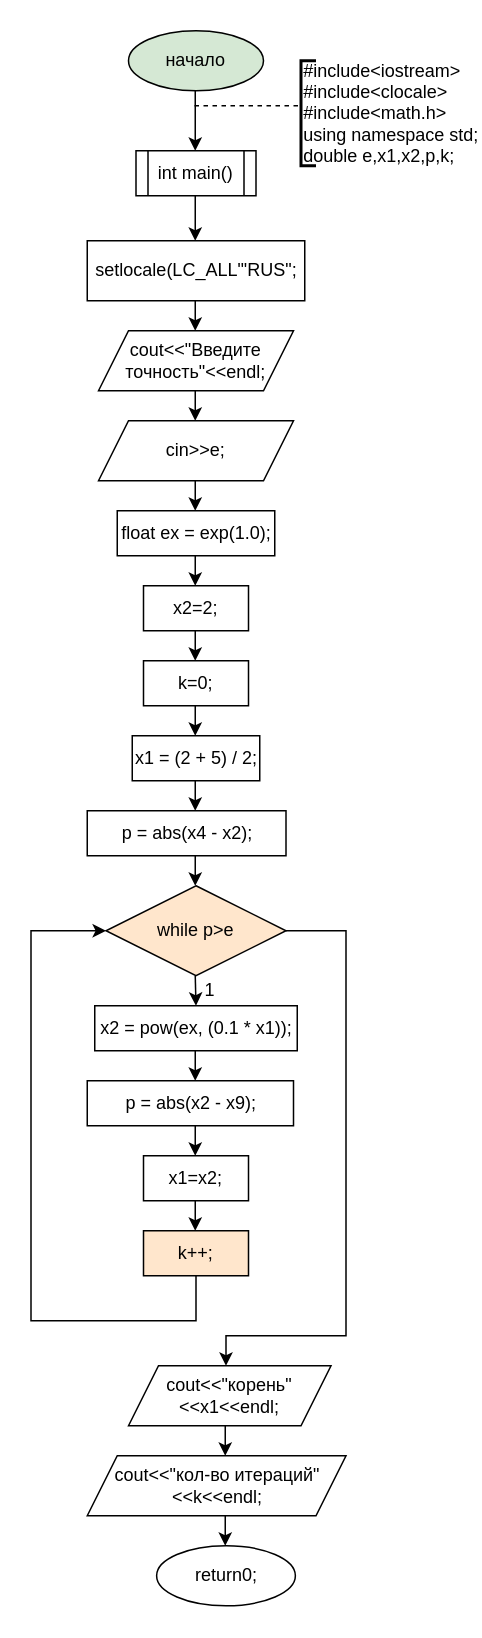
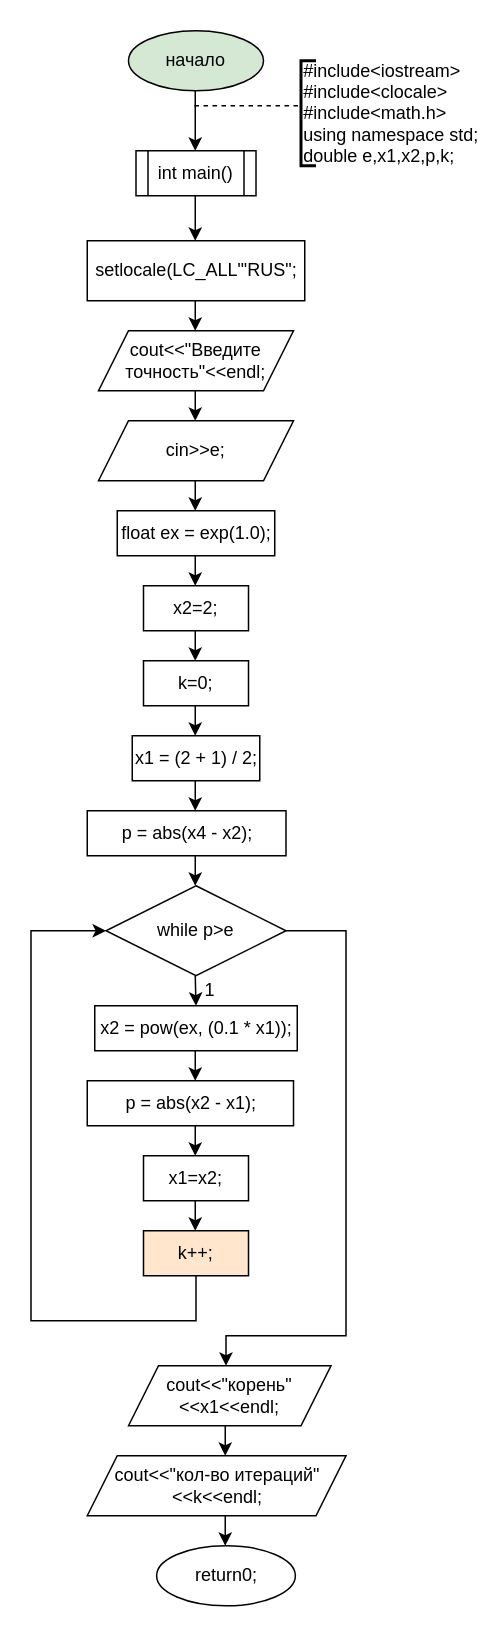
(197, 758) -> (197, 758)
(196, 931) -> (196, 931)
(191, 1103) -> (191, 1103)
